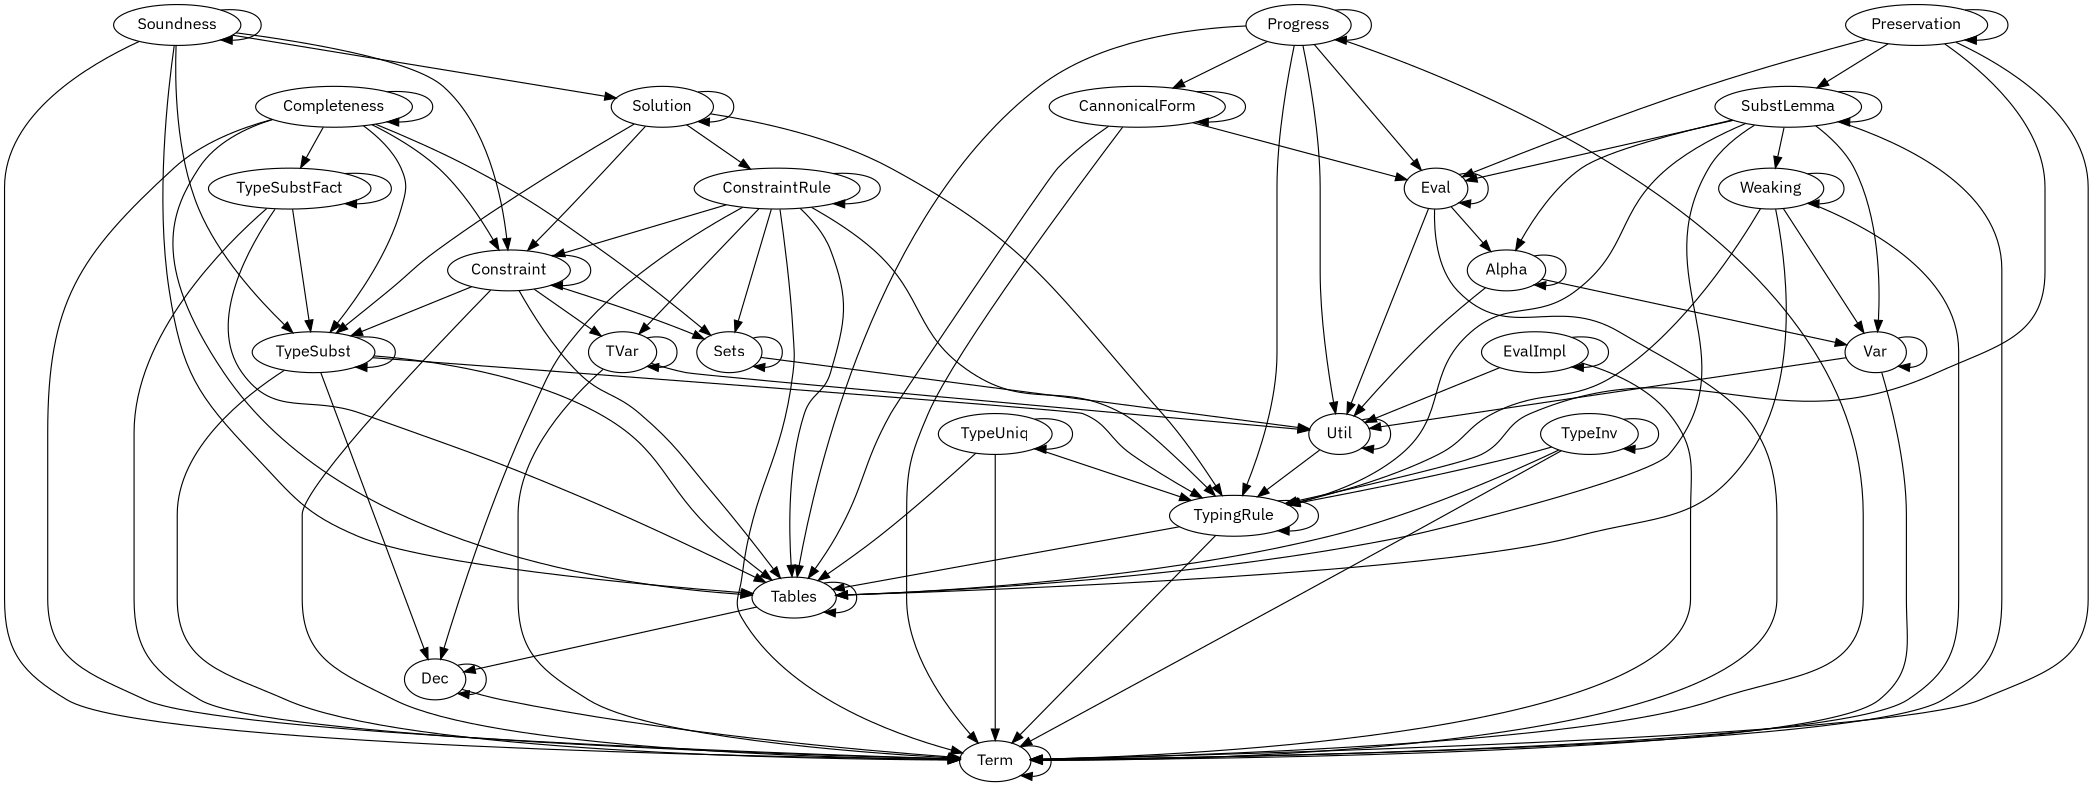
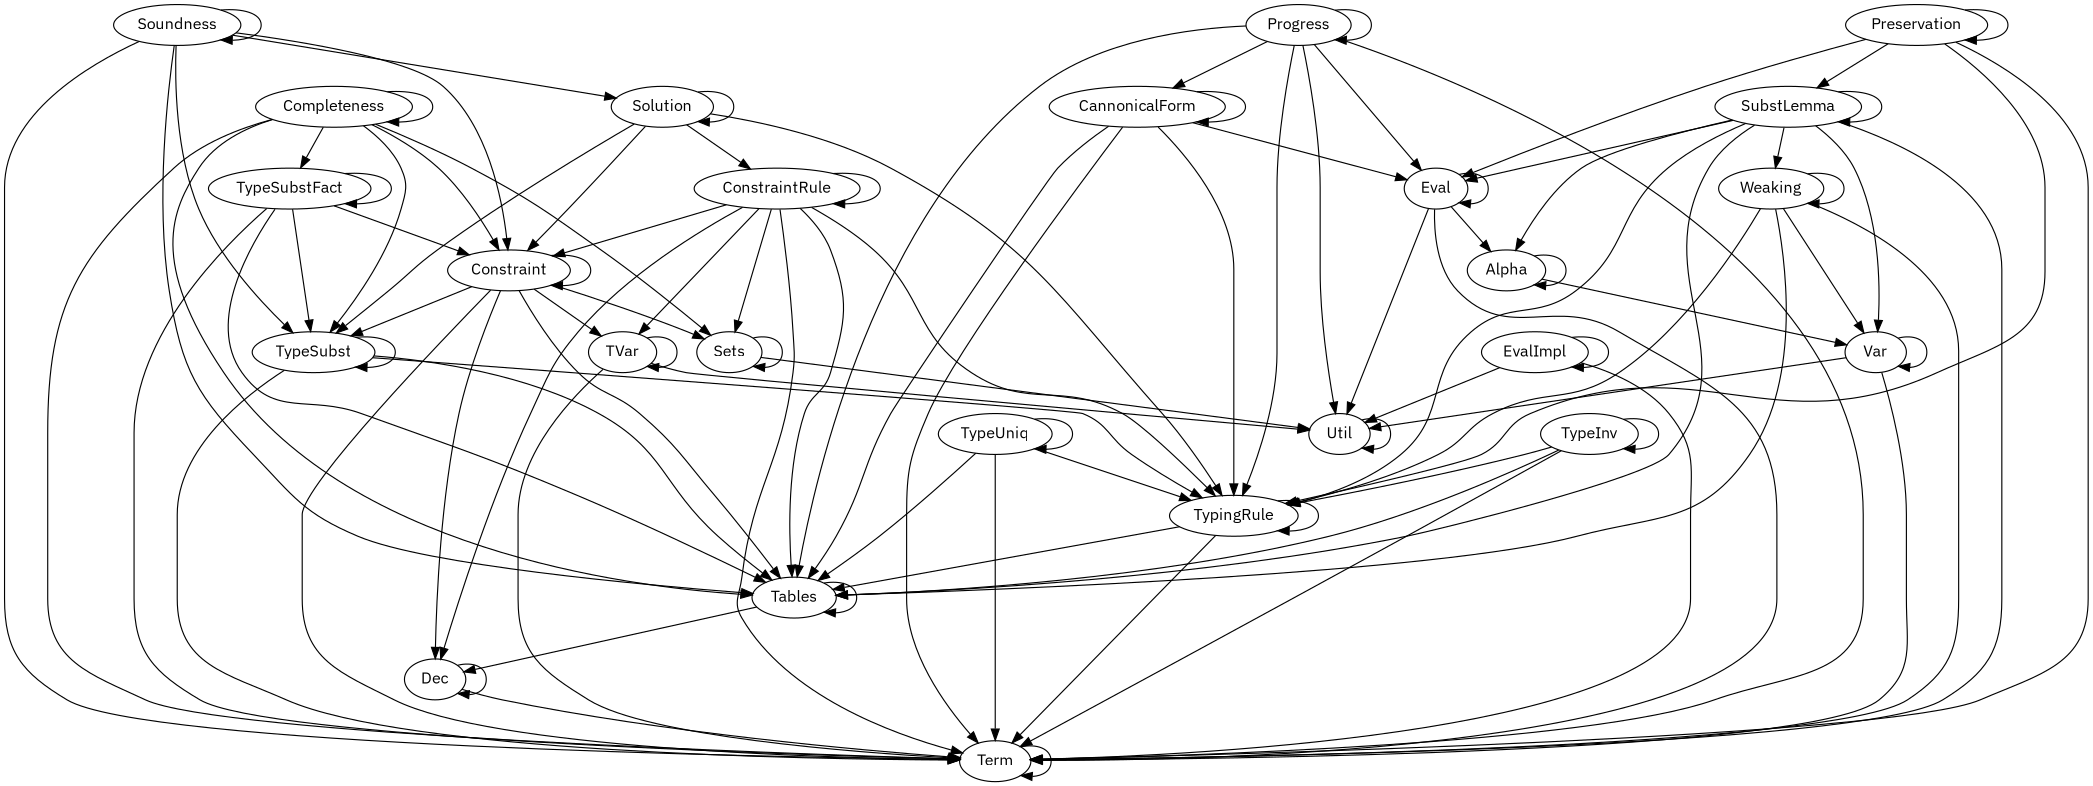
none -> (402, 231)
(1421, 344) -> none
(1293, 470) -> (1234, 294)
(372, 511) -> (450, 465)
